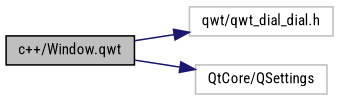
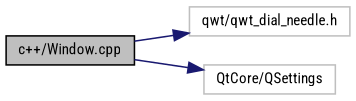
(261, 21) -> (270, 21)
(70, 50) -> (70, 50)
